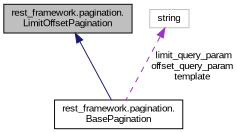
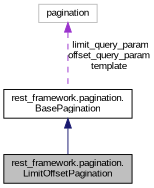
(169, 19) -> (68, 13)
(96, 71) -> (68, 141)
